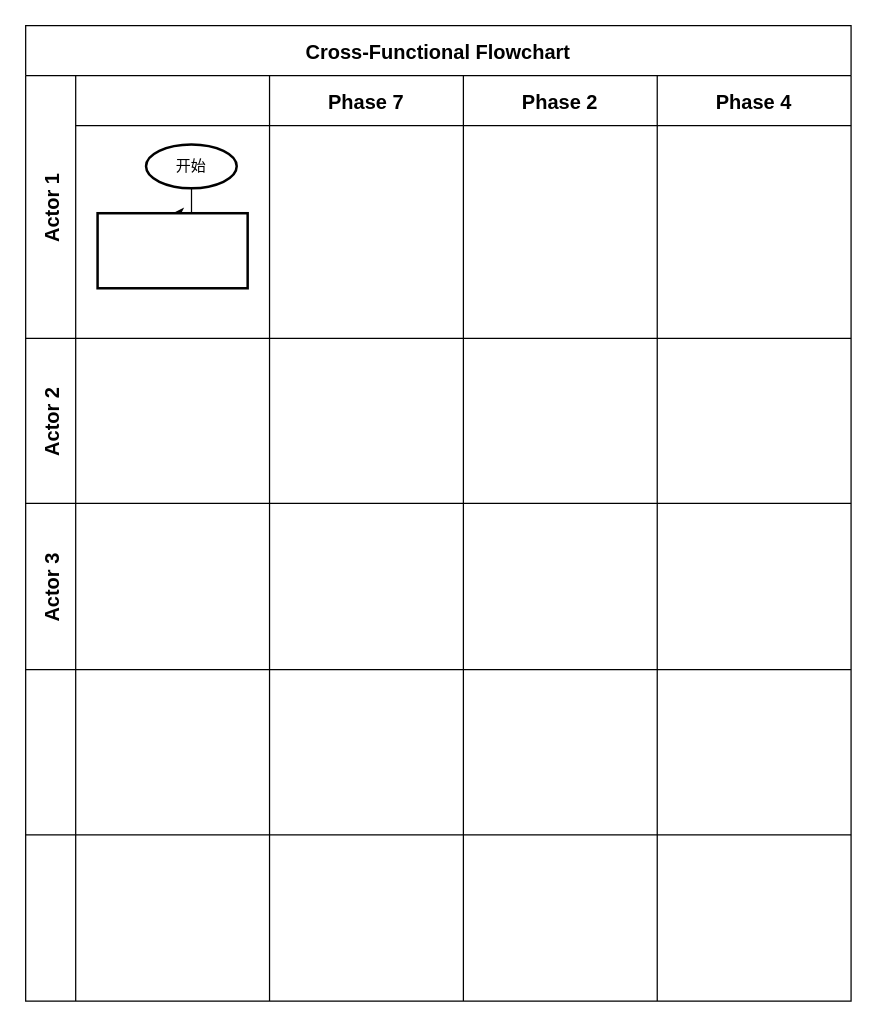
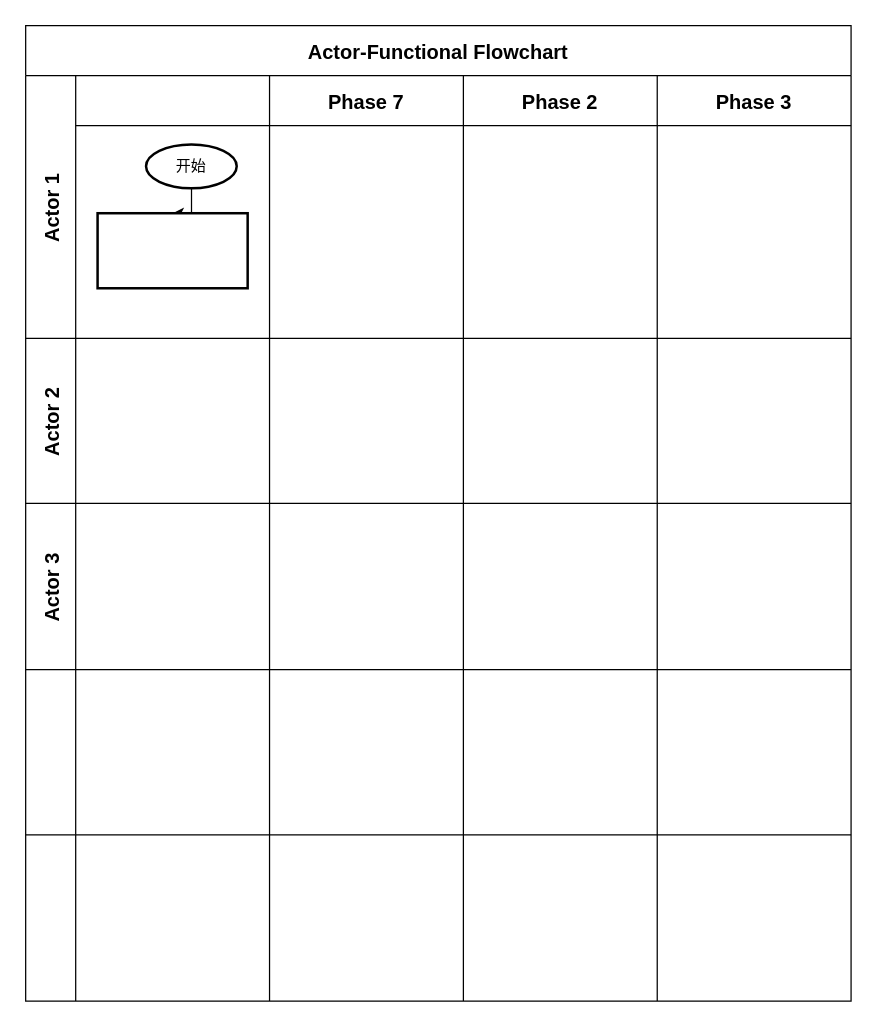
(438, 52) -> (438, 52)
(753, 102) -> (753, 102)
